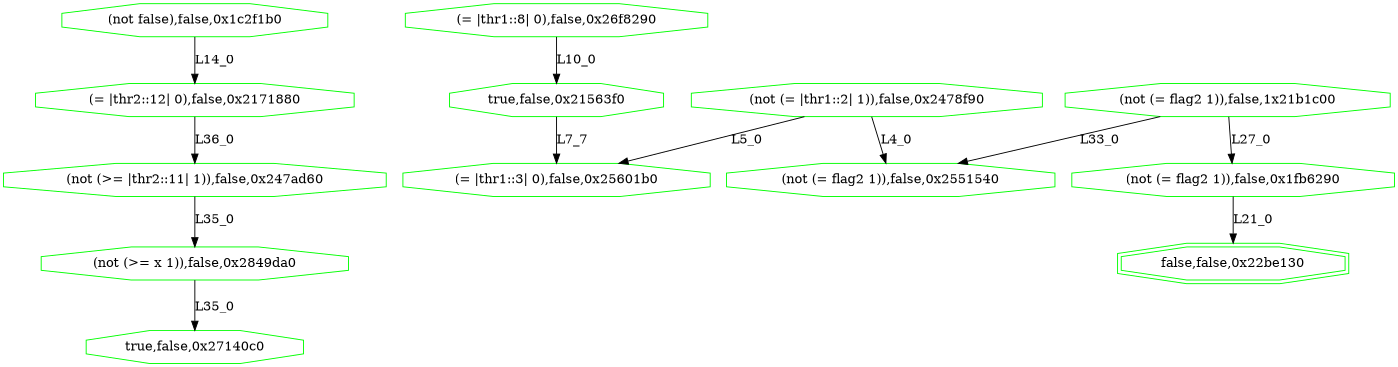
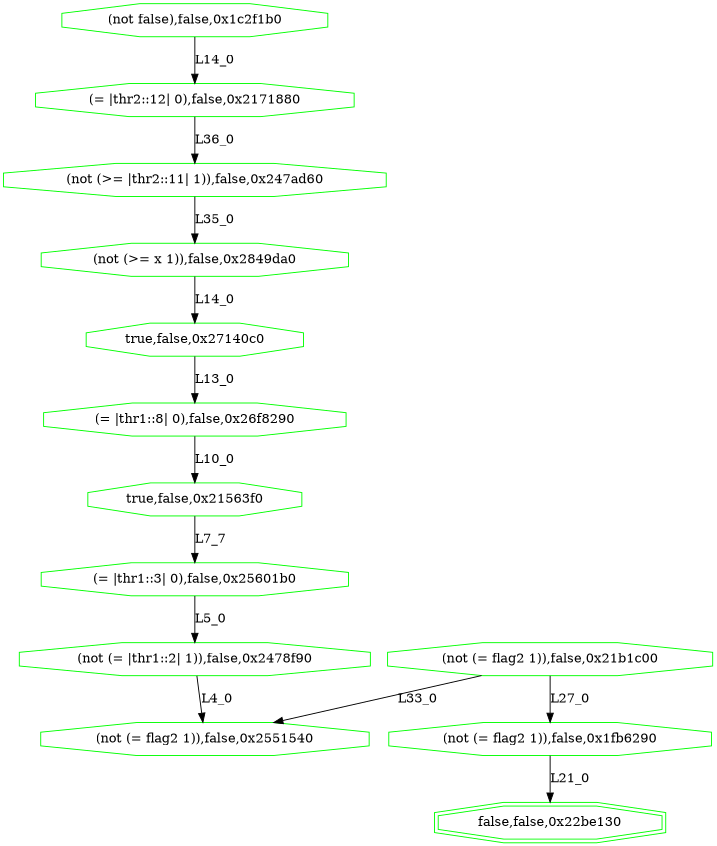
(1228, 100) -> (550, 659)
(716, 139) -> (195, 615)
(215, 307) -> (215, 300)
none -> (195, 375)
